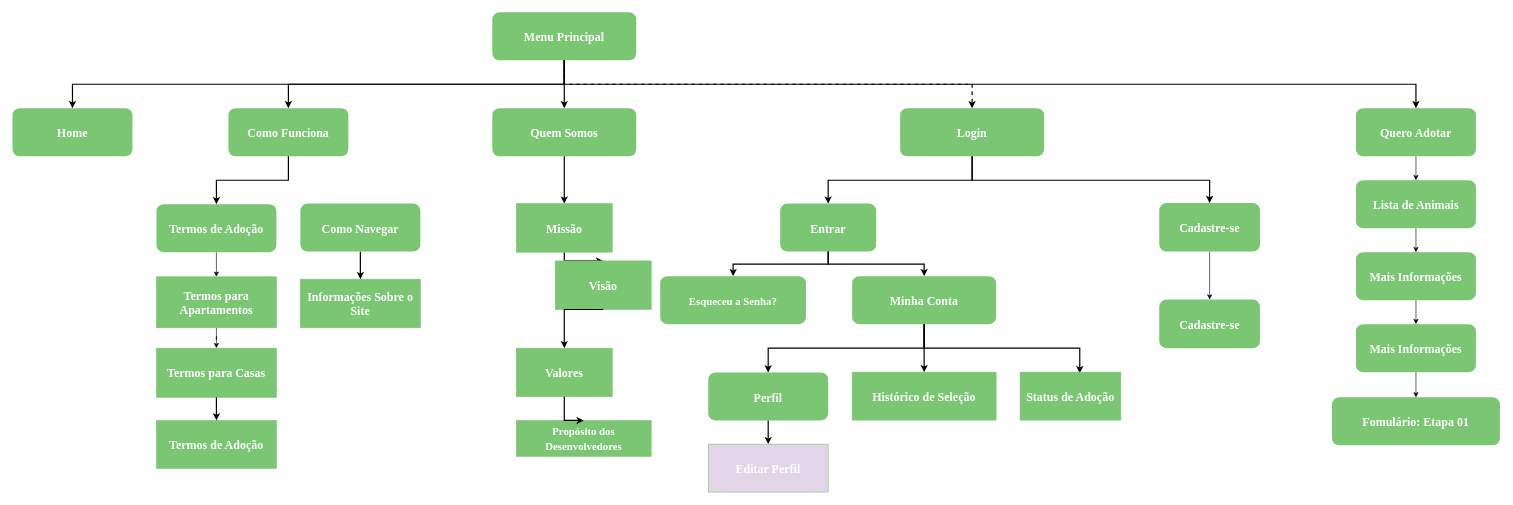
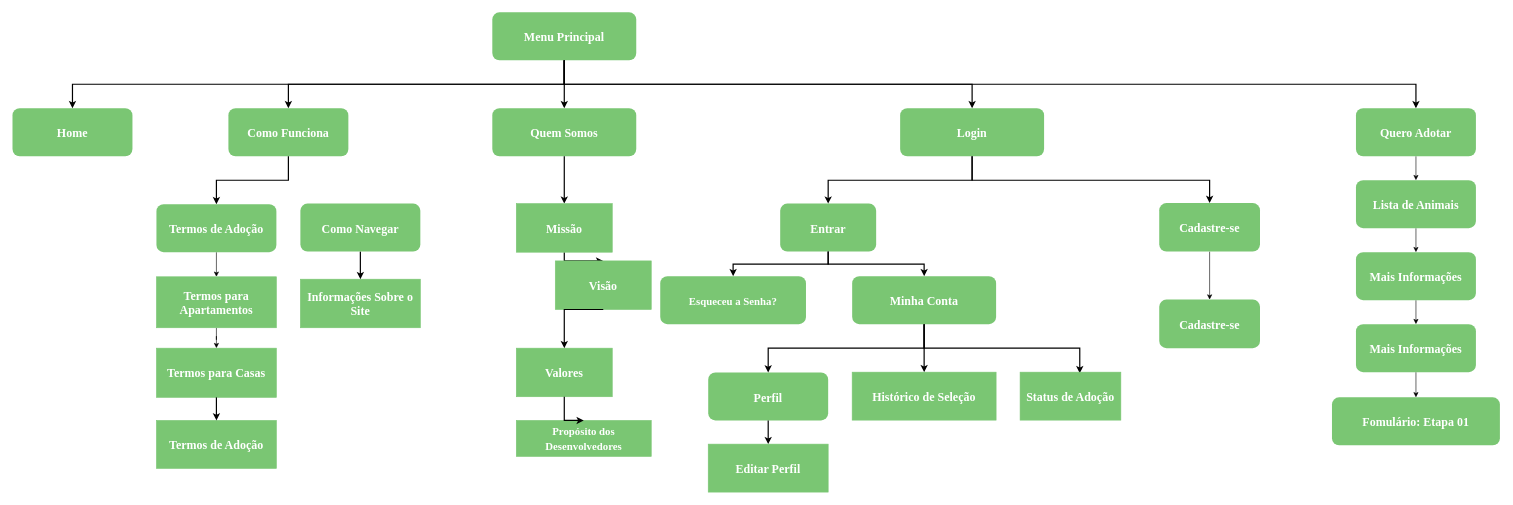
(972, 93) -> (972, 93)
(768, 468) -> (768, 468)
